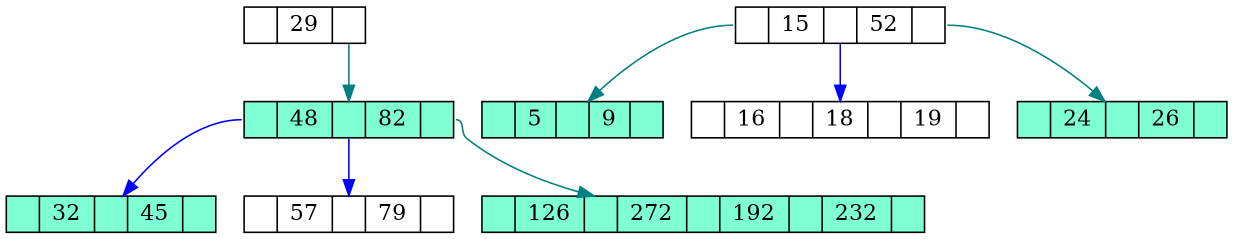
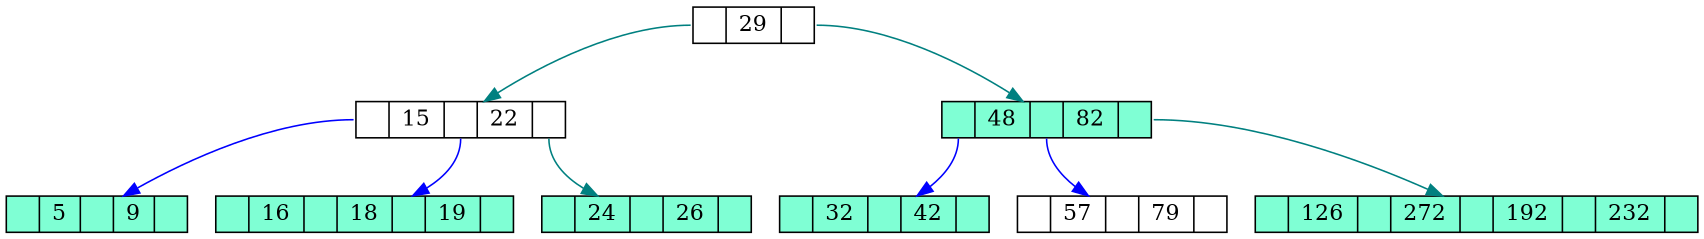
(884, 24) -> (505, 119)
none -> (590, 46)
(661, 46) -> (242, 141)
(840, 120) -> (365, 214)
(155, 213) -> (928, 213)
